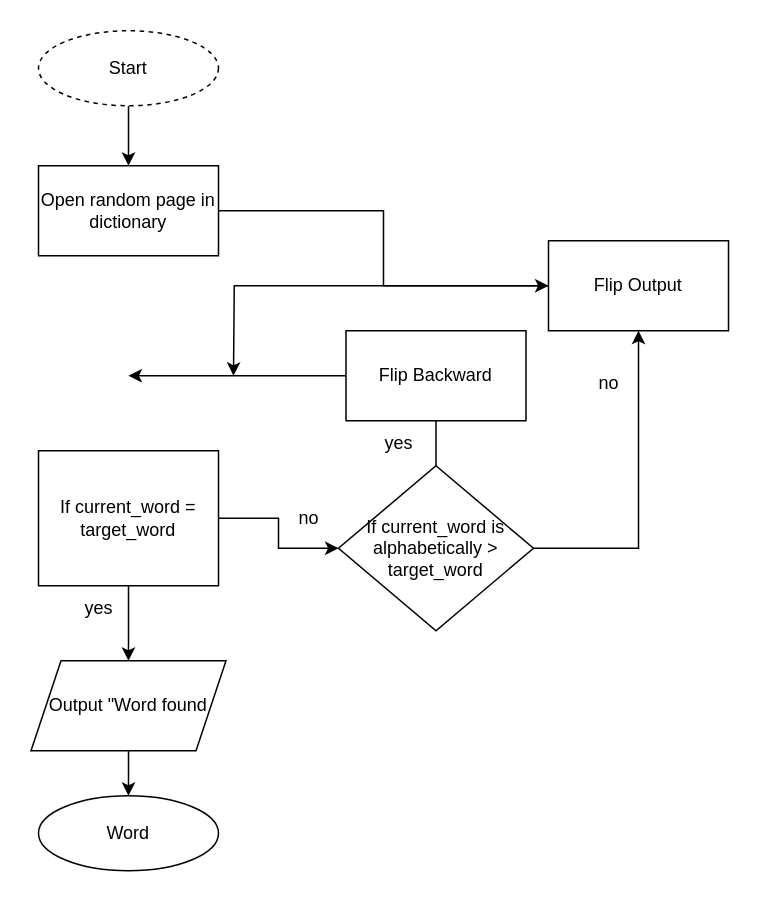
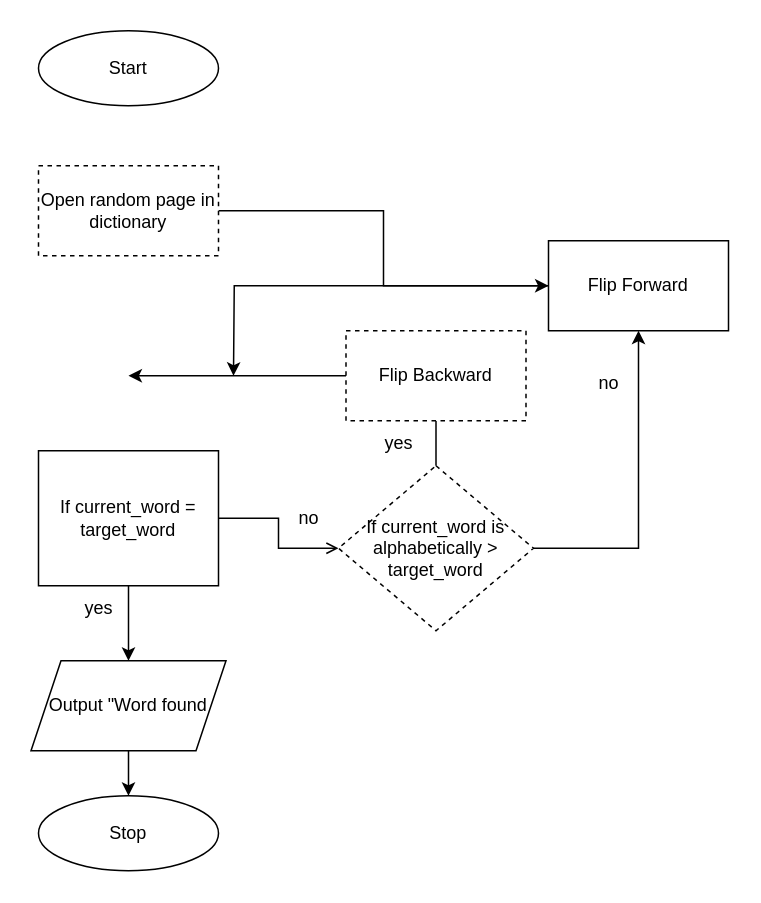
(128, 68) -> (128, 68)
(128, 131) -> none
(128, 211) -> (128, 211)
(638, 286) -> (638, 286)
(436, 376) -> (436, 376)
(327, 548) -> (329, 548)
(436, 548) -> (436, 548)
(128, 833) -> (128, 833)
